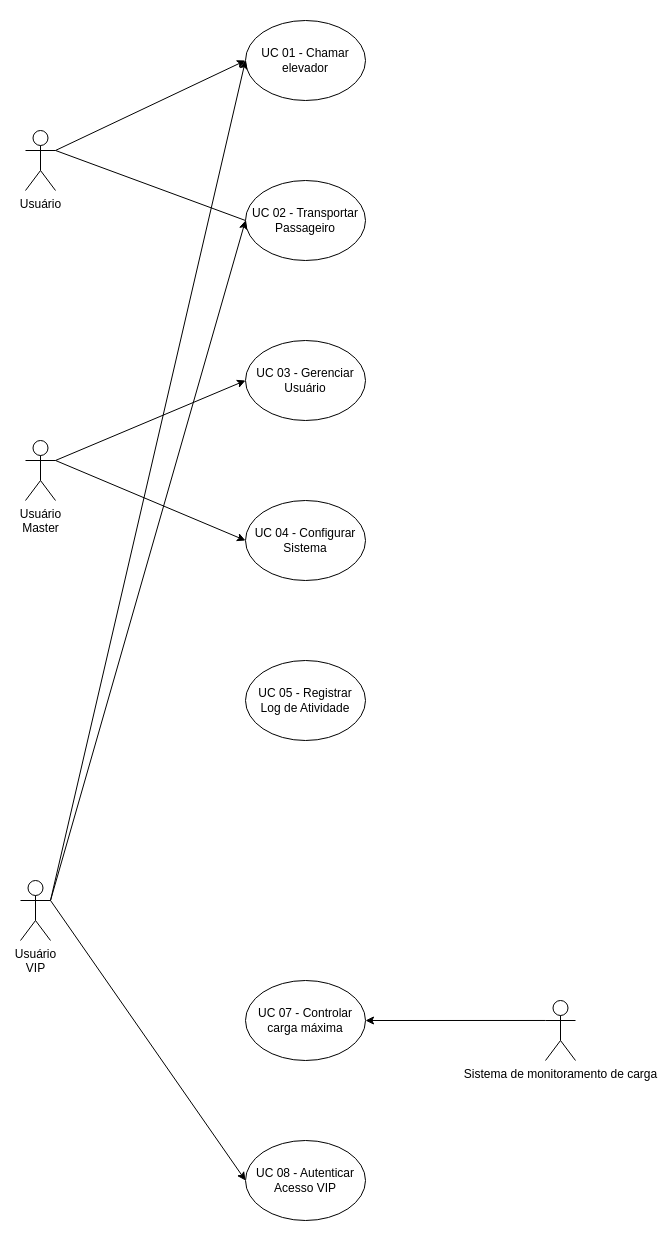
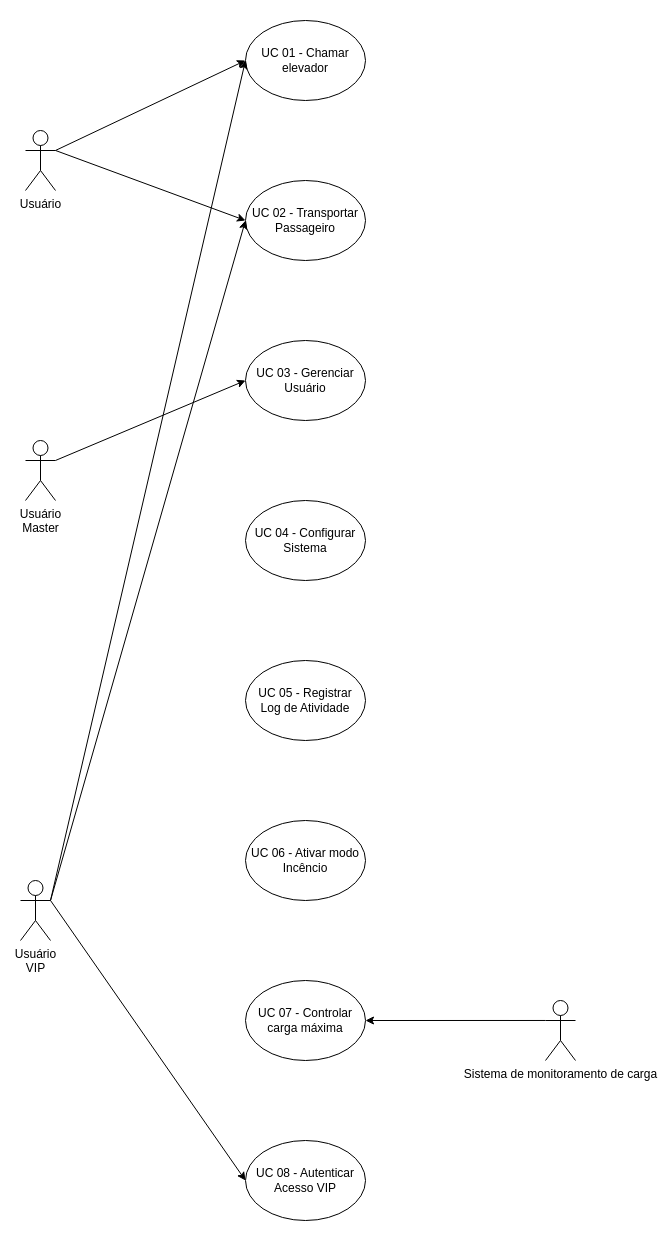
(240, 218) -> (238, 218)
(148, 499) -> none
none -> (306, 861)
